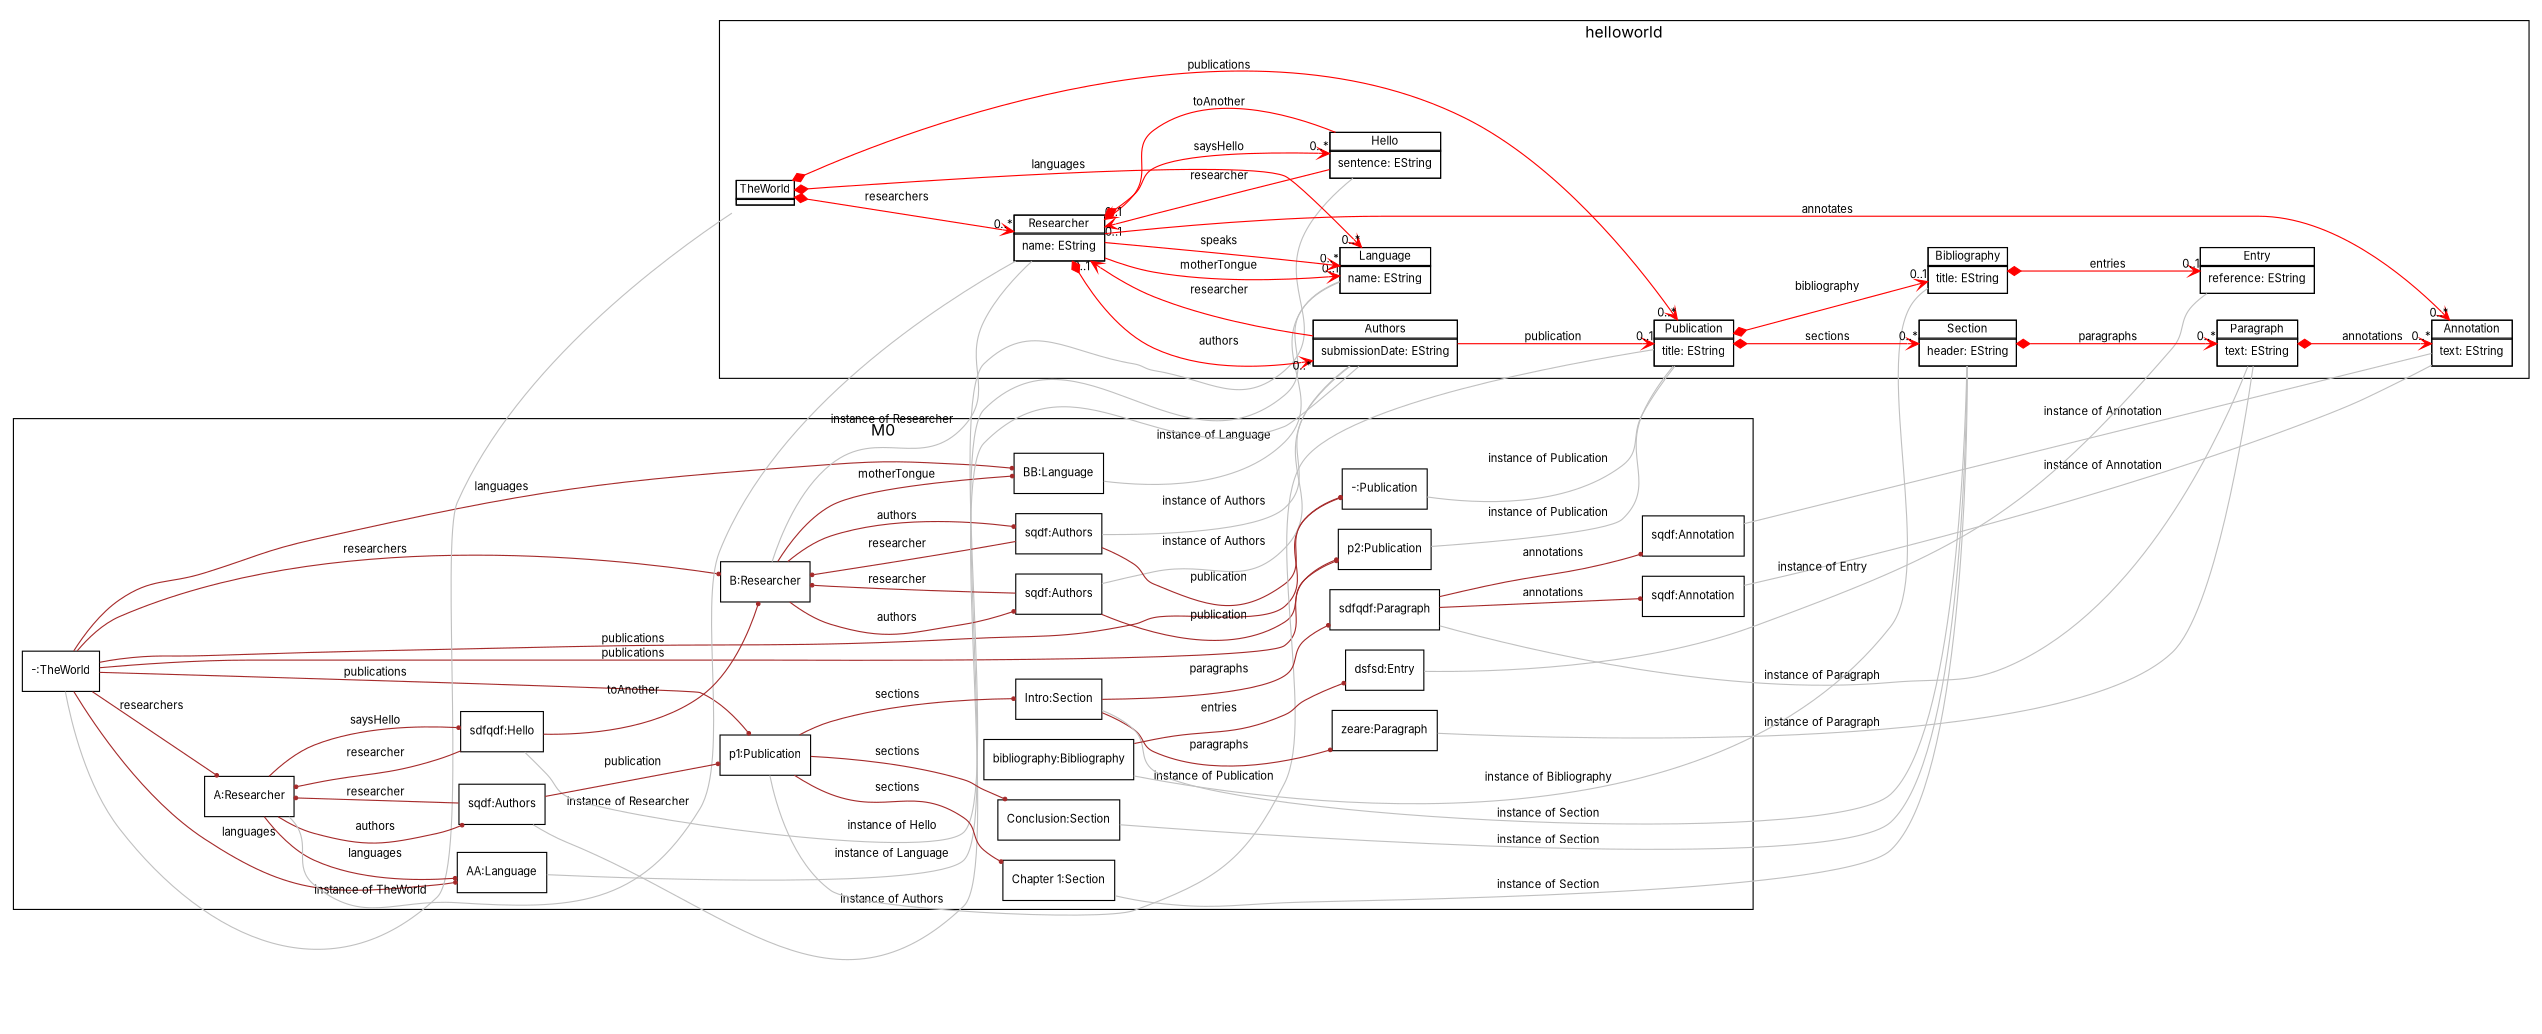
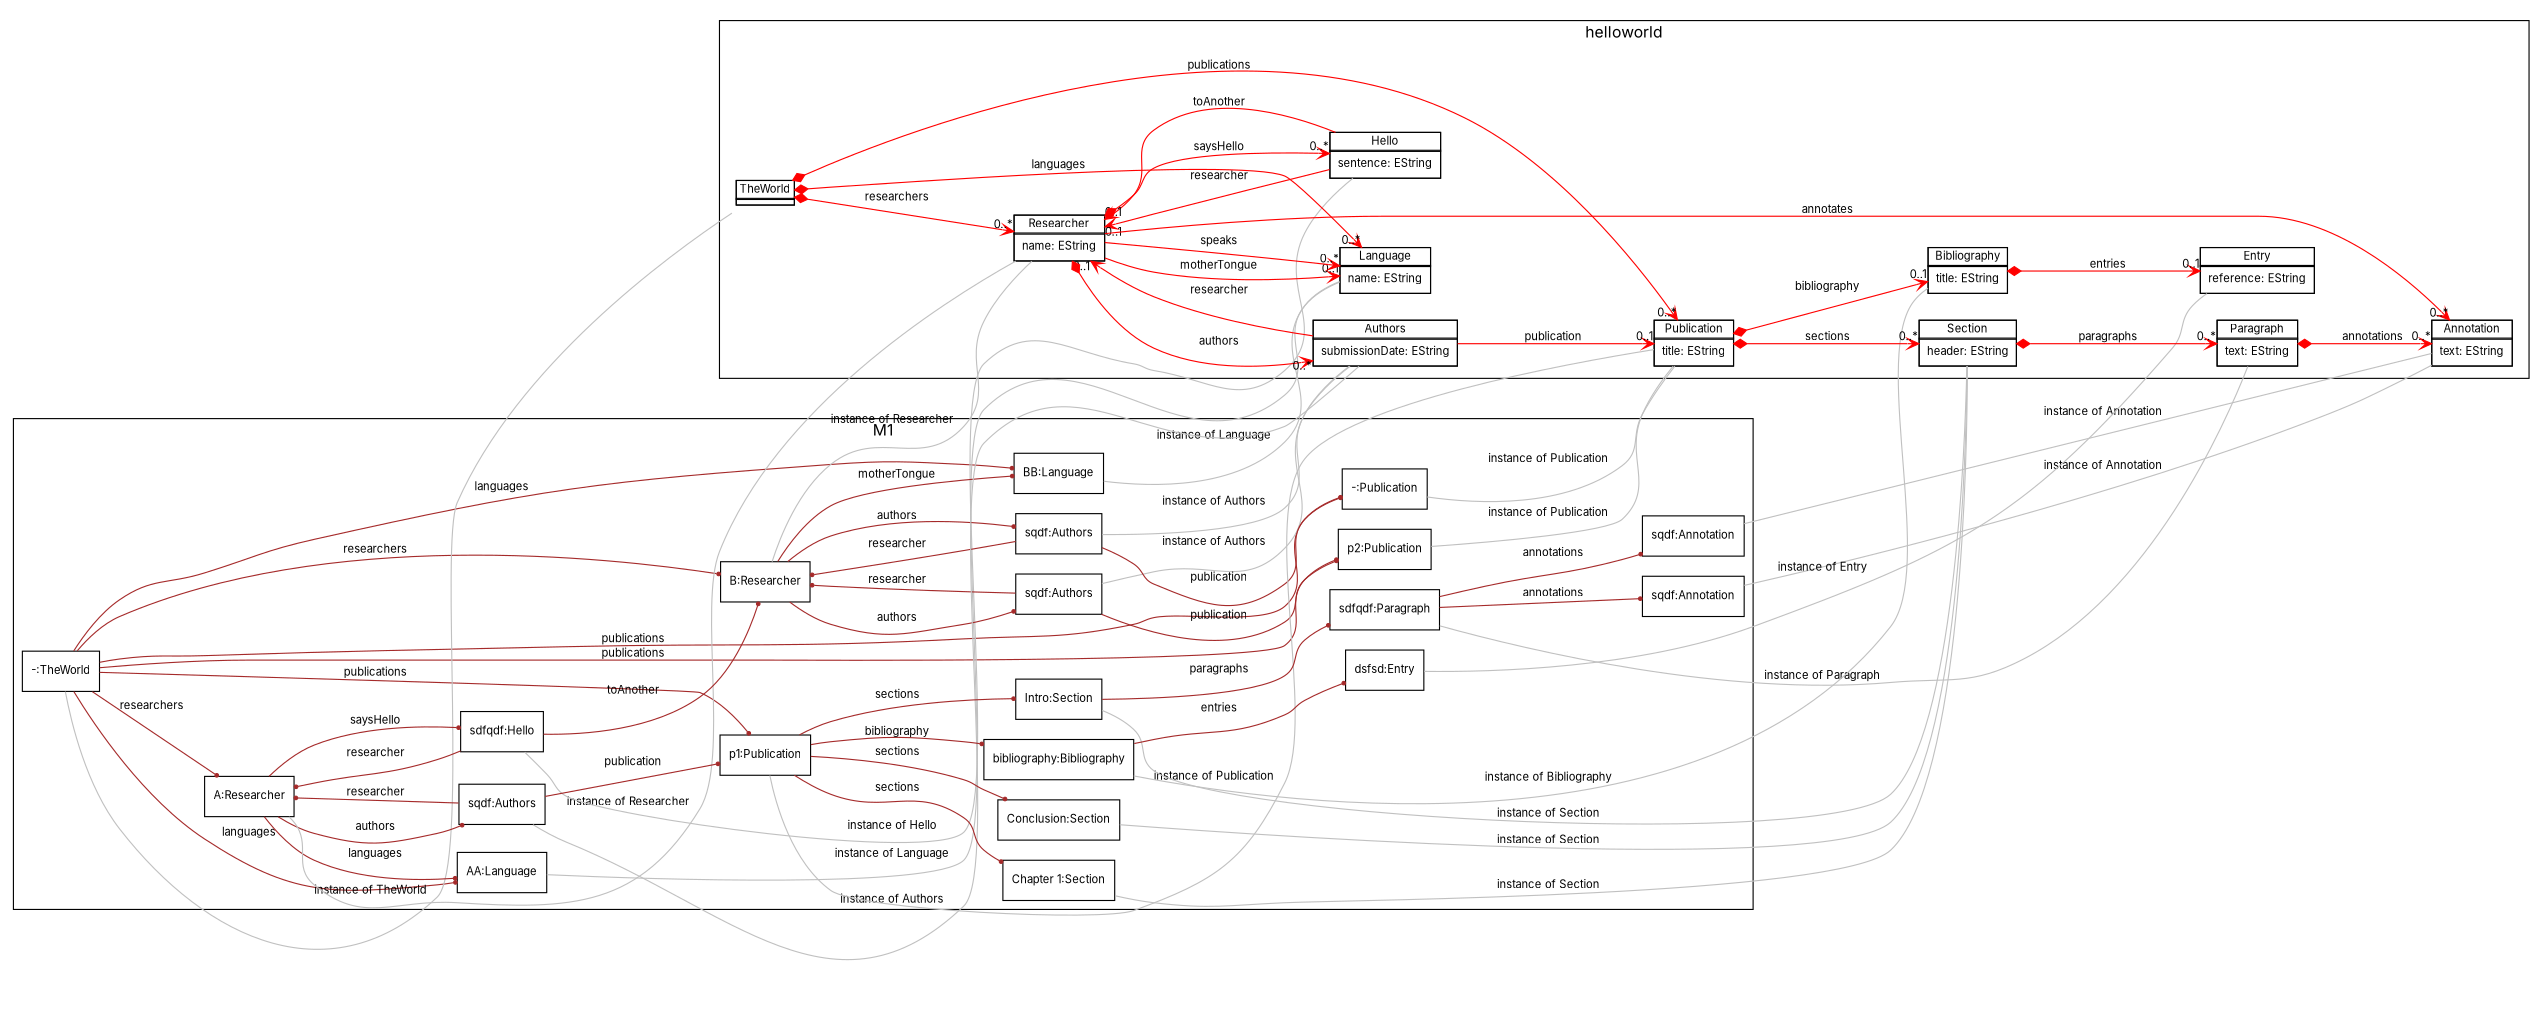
(883, 431) -> (883, 431)
(1385, 731) -> none
none -> (895, 737)
